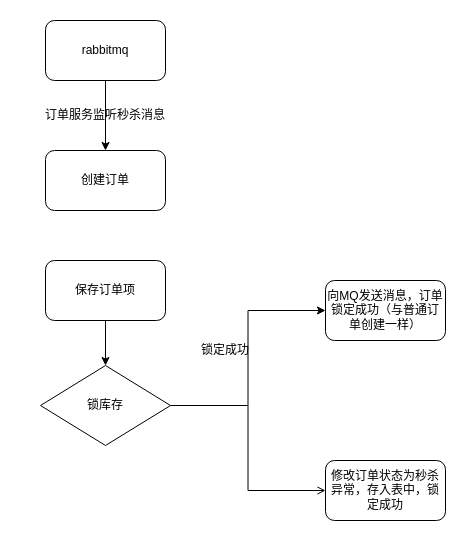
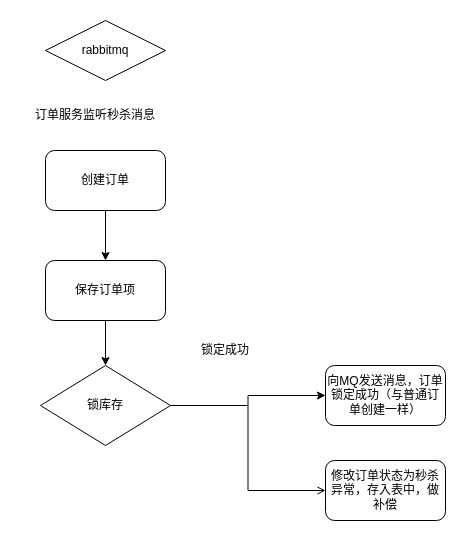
(106, 51) -> (106, 51)
(106, 112) -> none
(106, 116) -> (96, 116)
none -> (106, 232)
(386, 311) -> (386, 396)
(386, 491) -> (386, 491)
